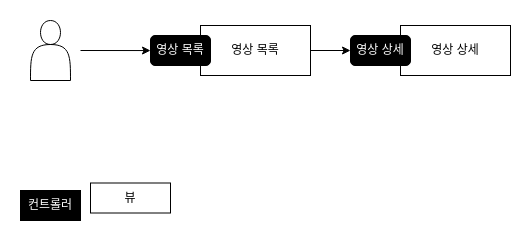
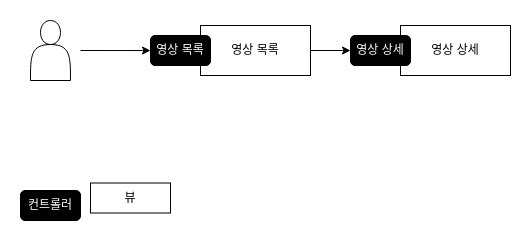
(51, 206) -> (51, 206)
